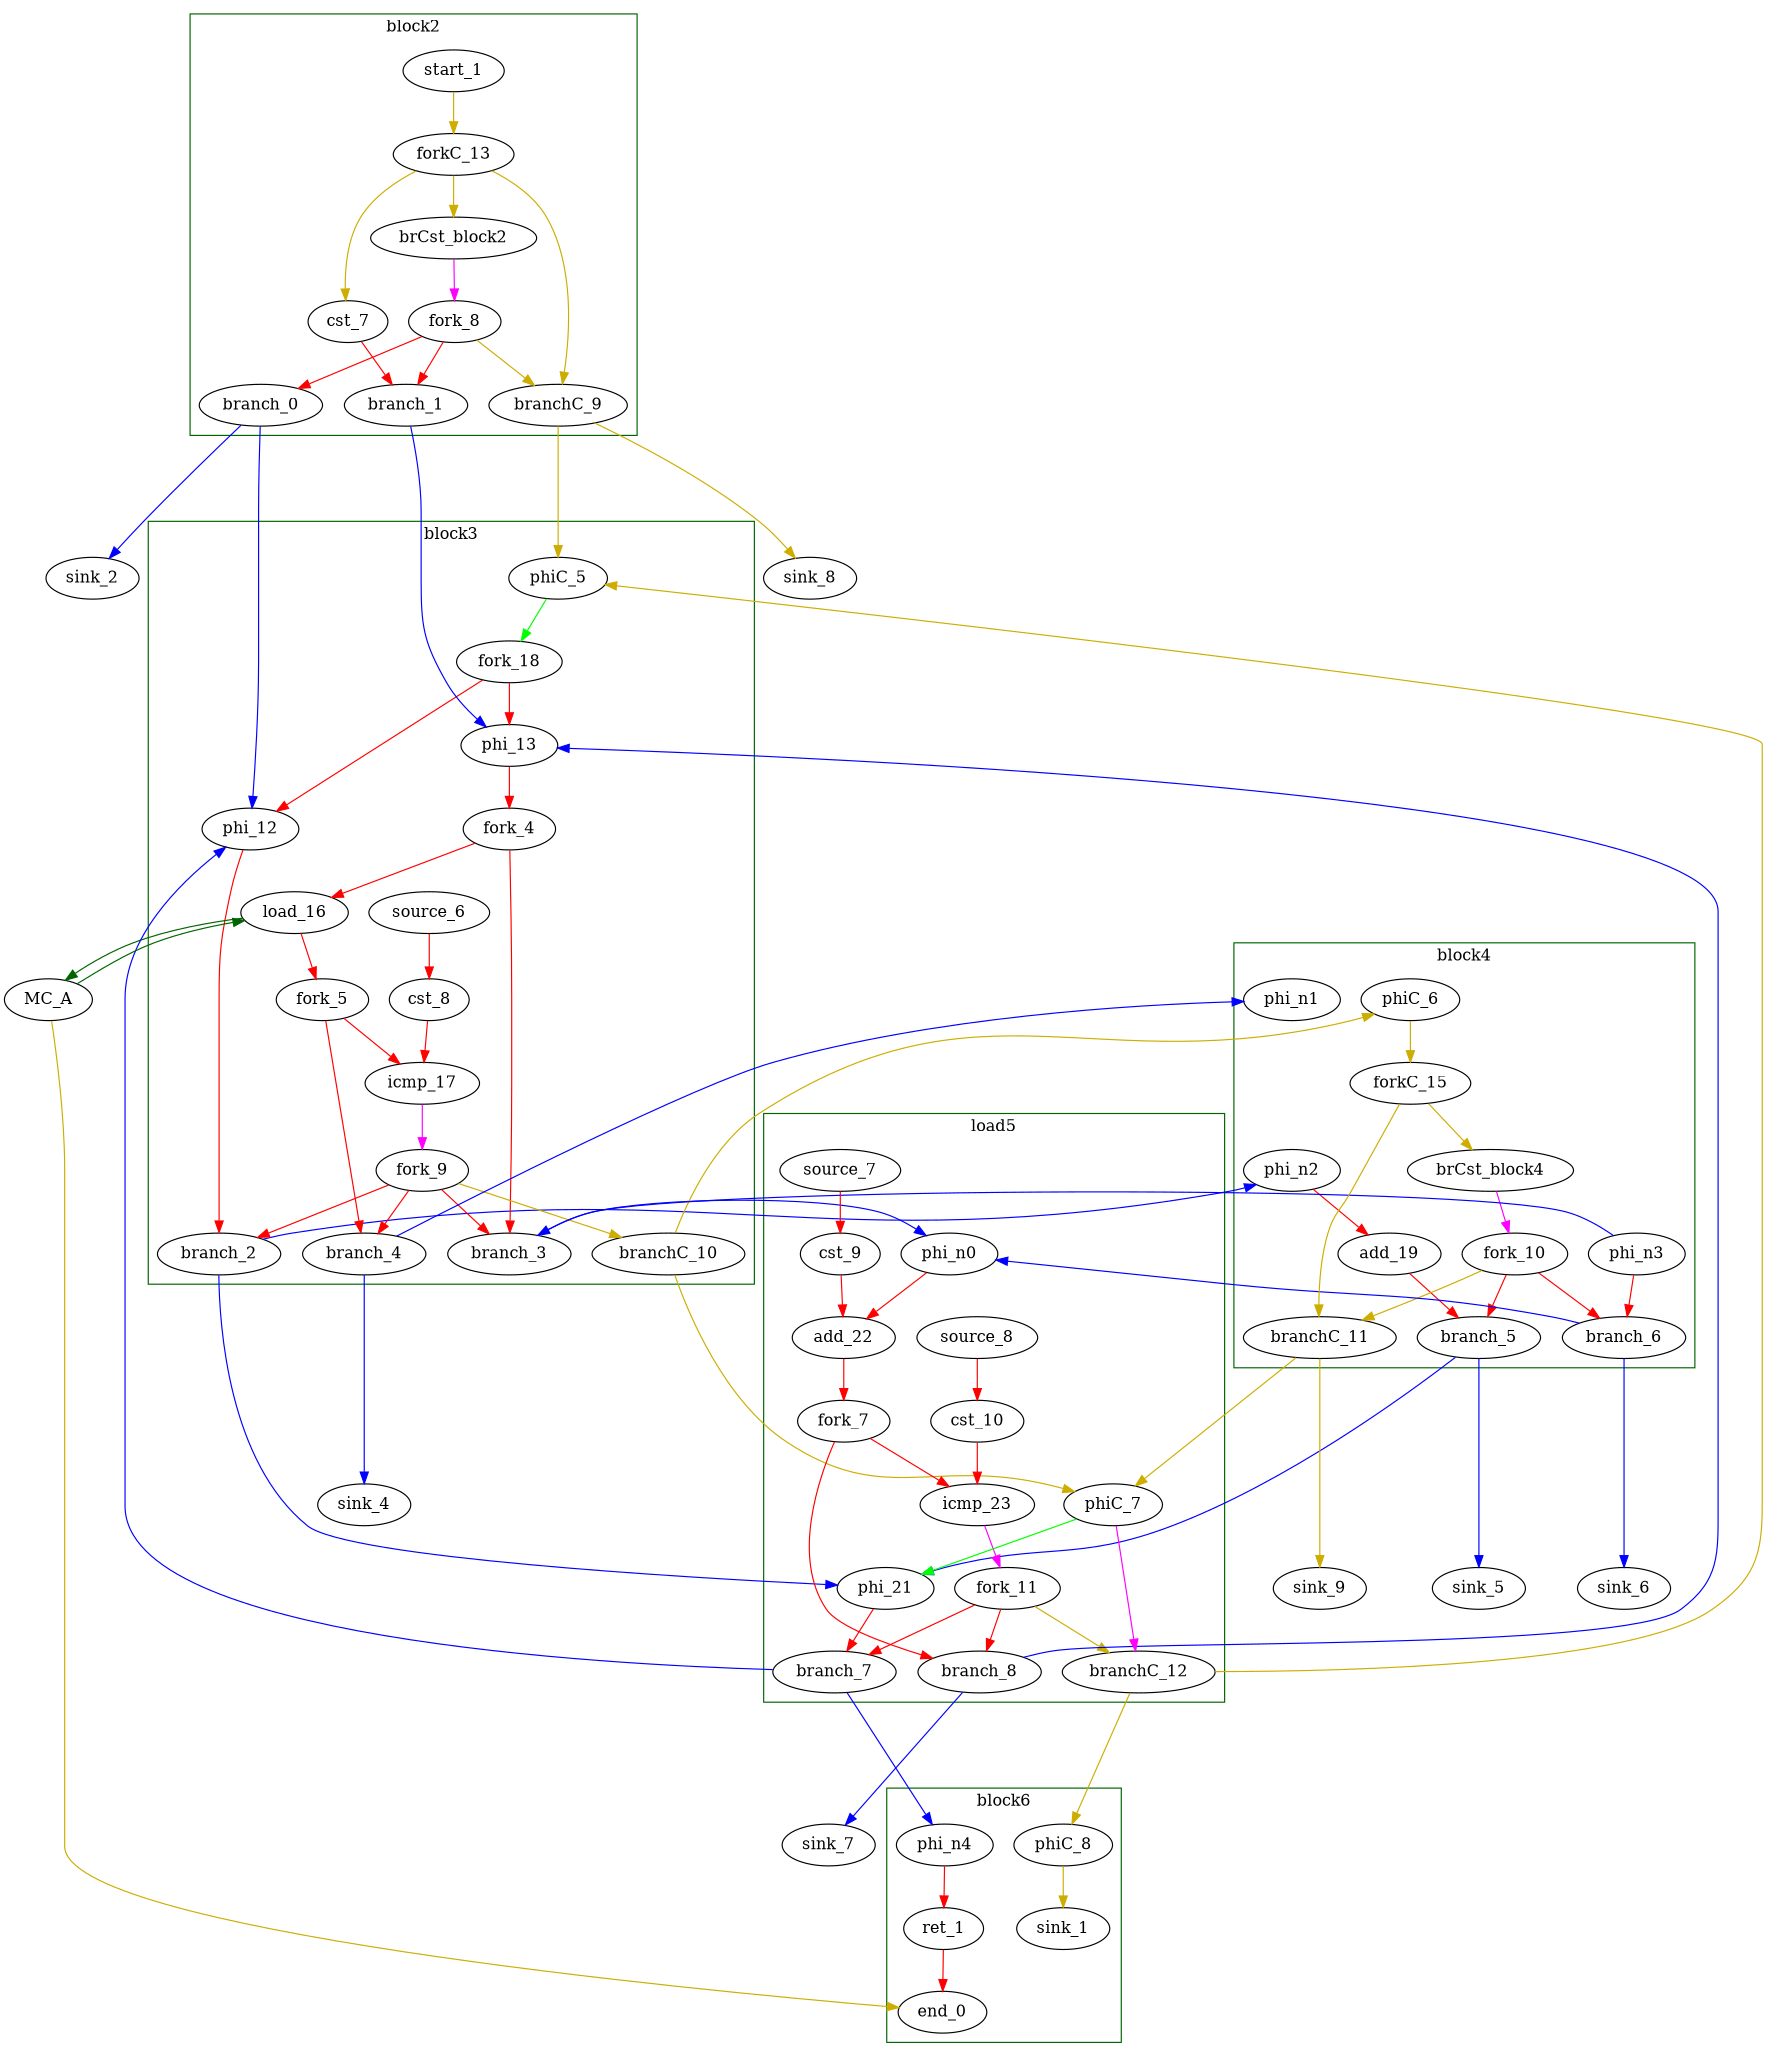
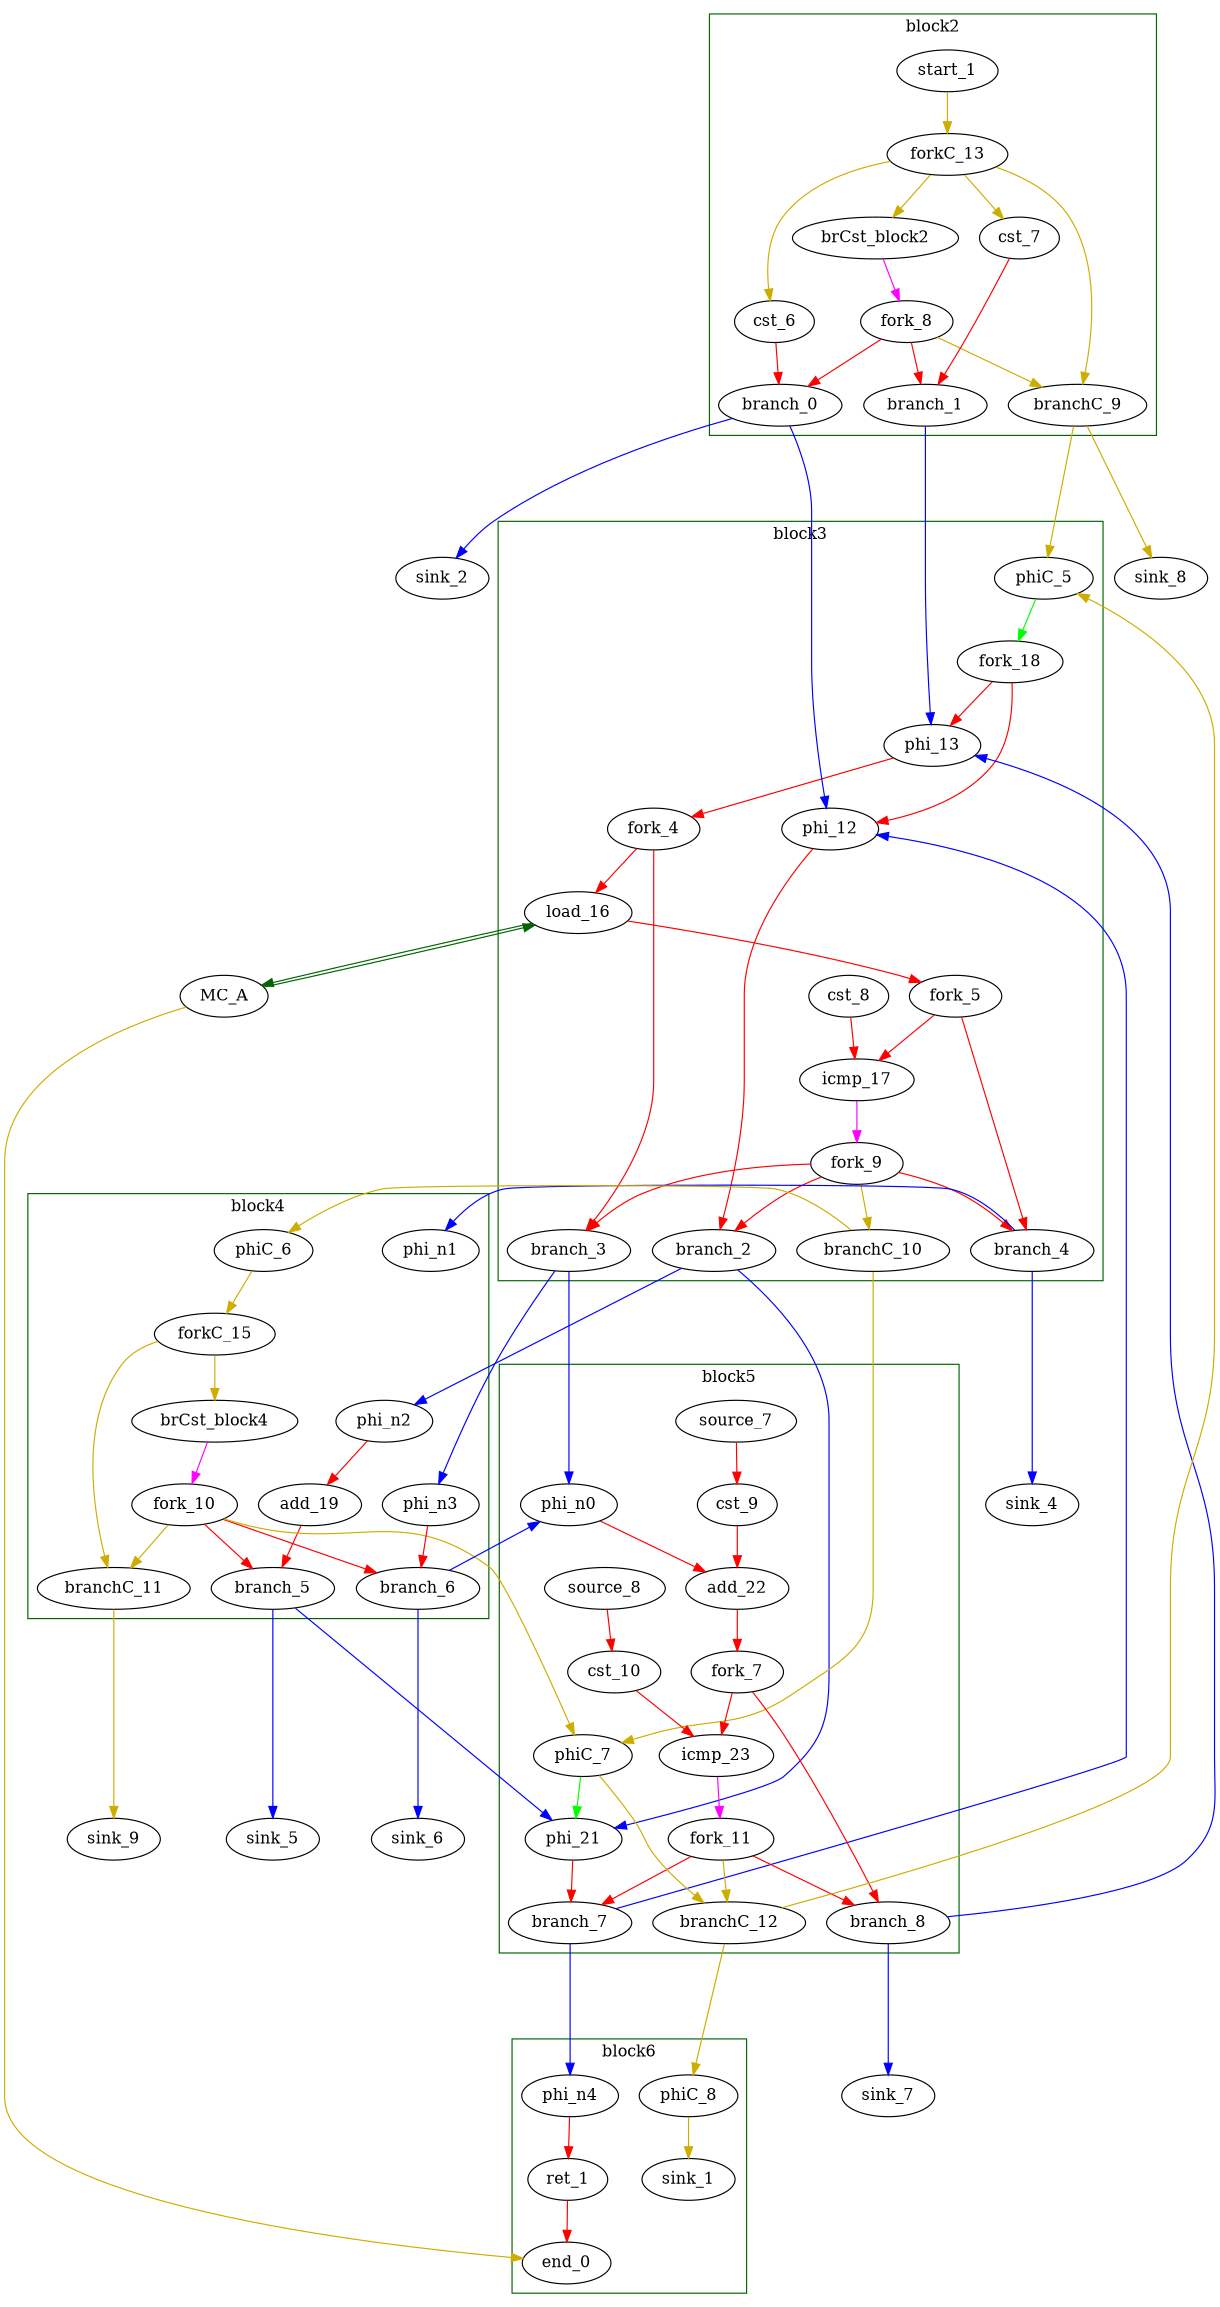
none -> (774, 322)
(429, 913) -> none
(994, 1127) -> (729, 1378)
(1082, 1192) -> (504, 1348)
(1217, 1421) -> (447, 1543)
(1125, 1582) -> (644, 1838)
